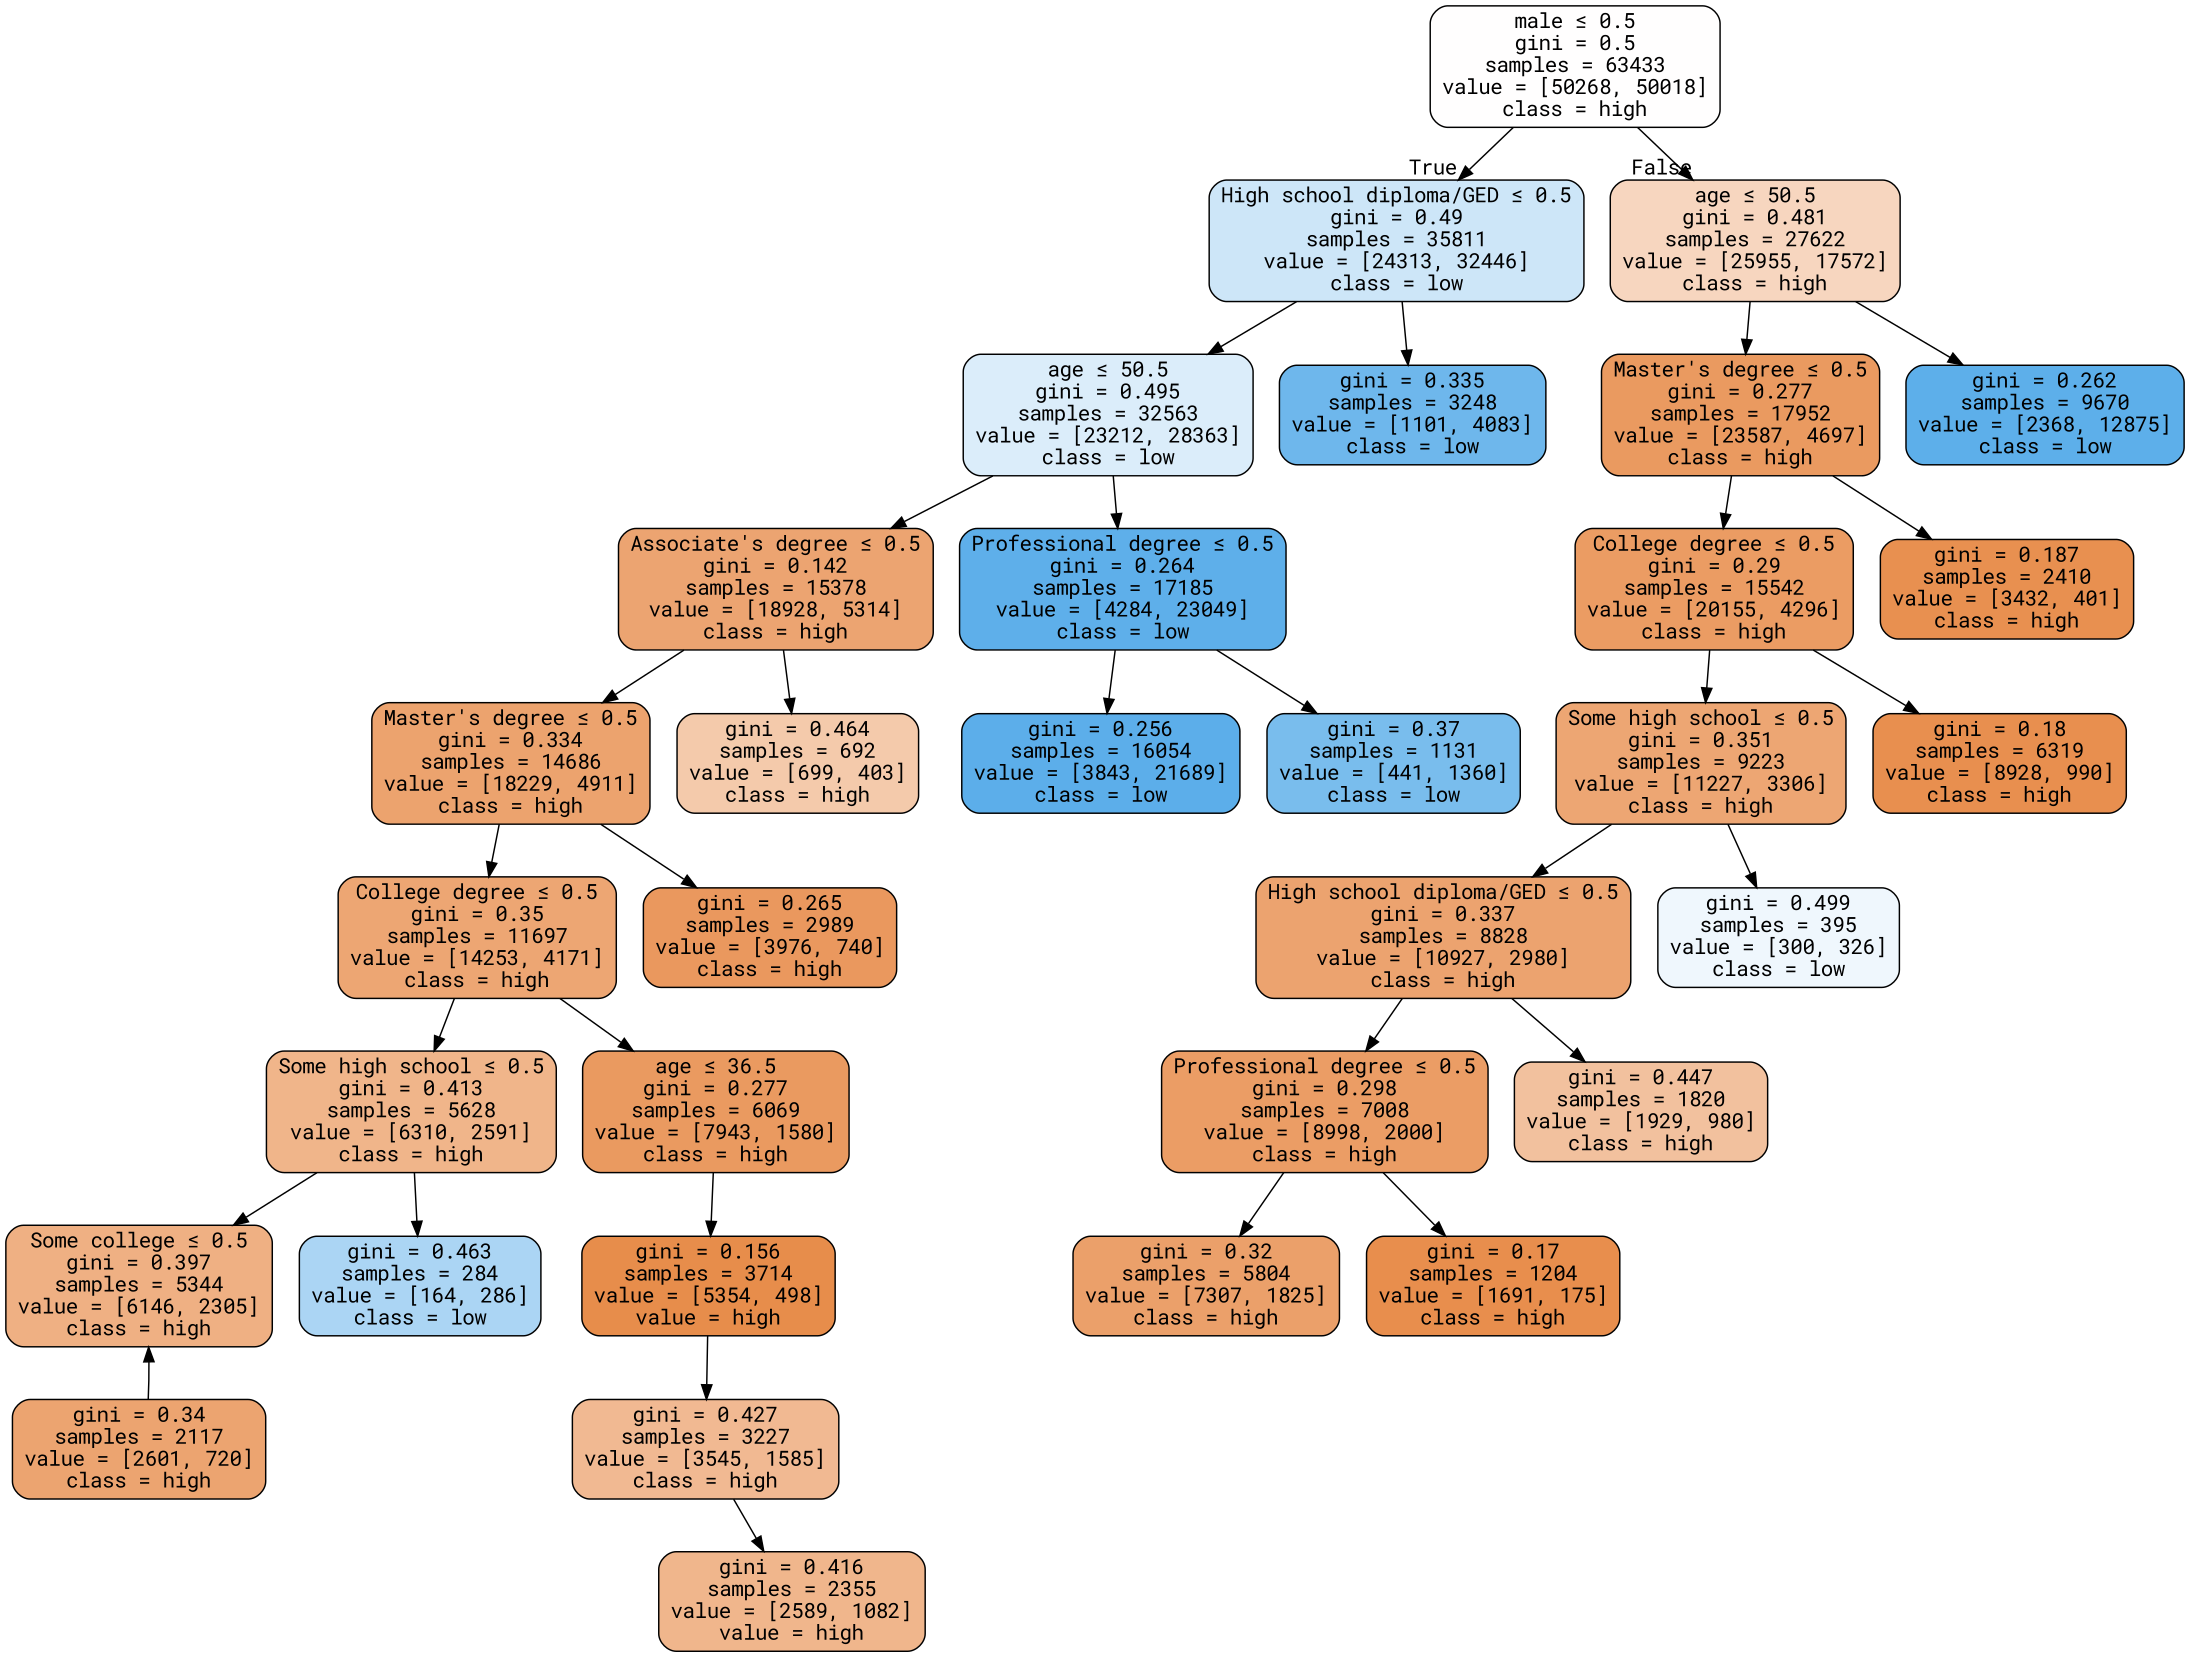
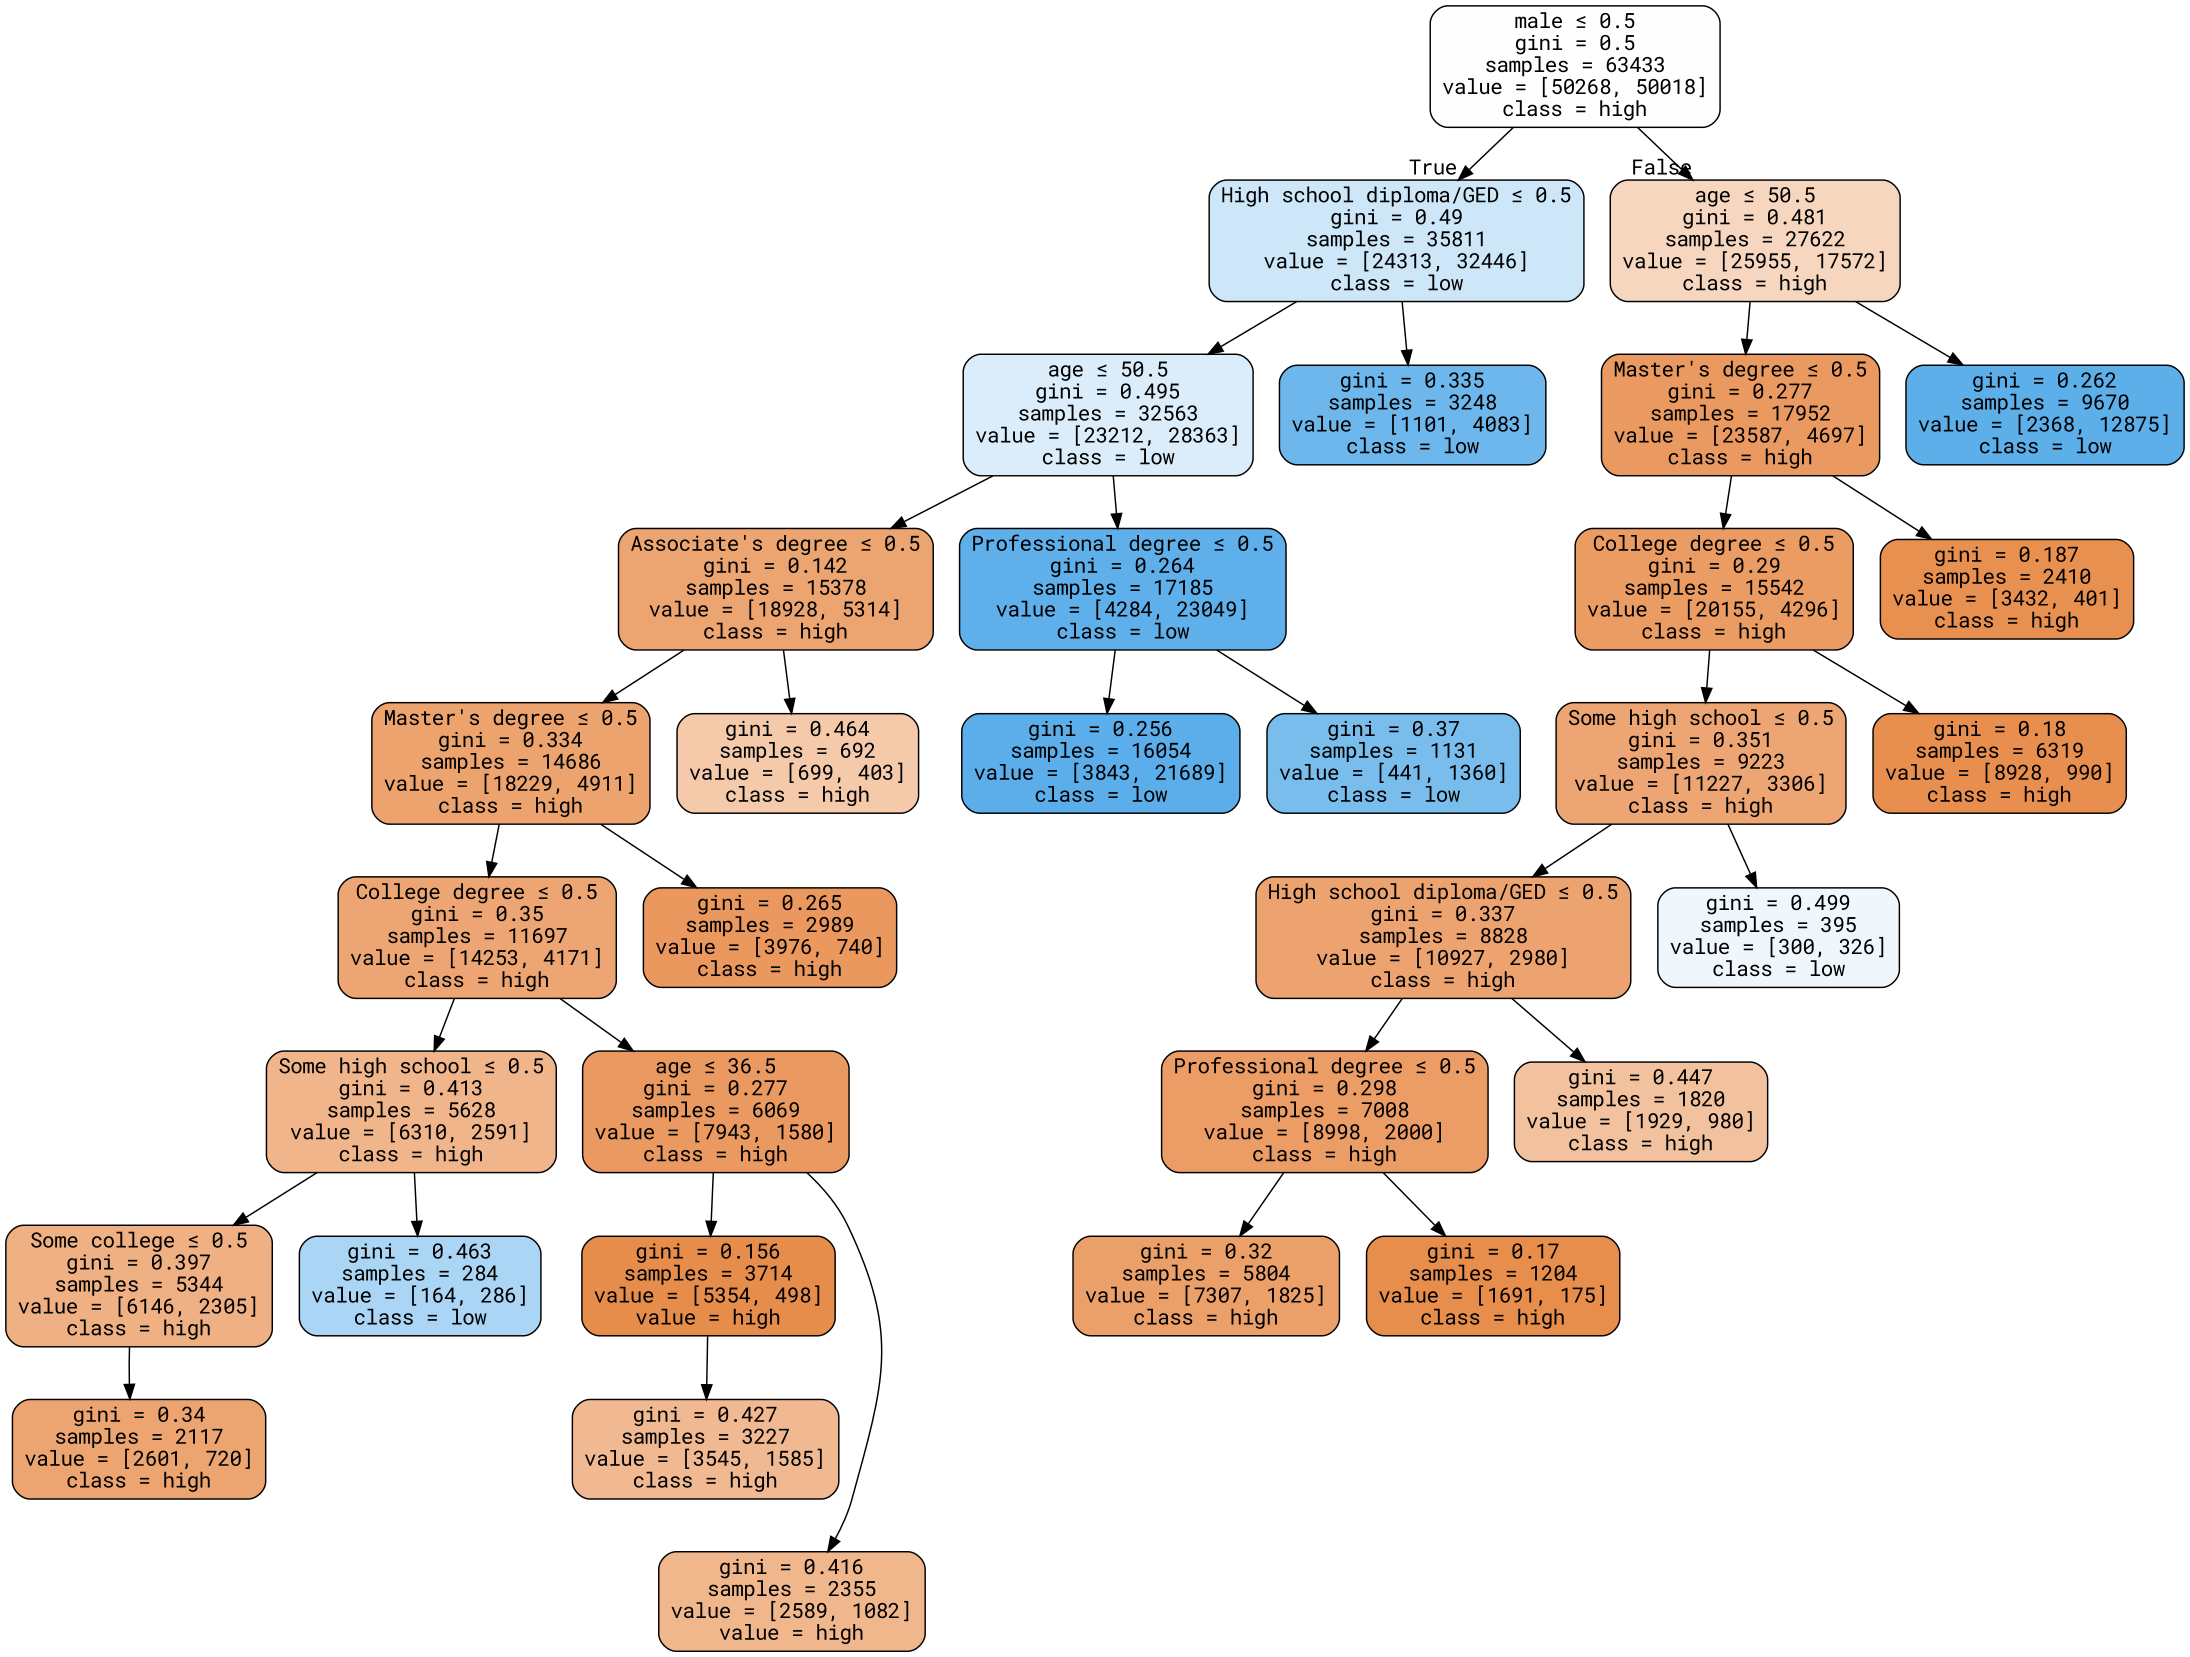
(149, 1380) -> (129, 1366)
(745, 1519) -> (881, 1349)
